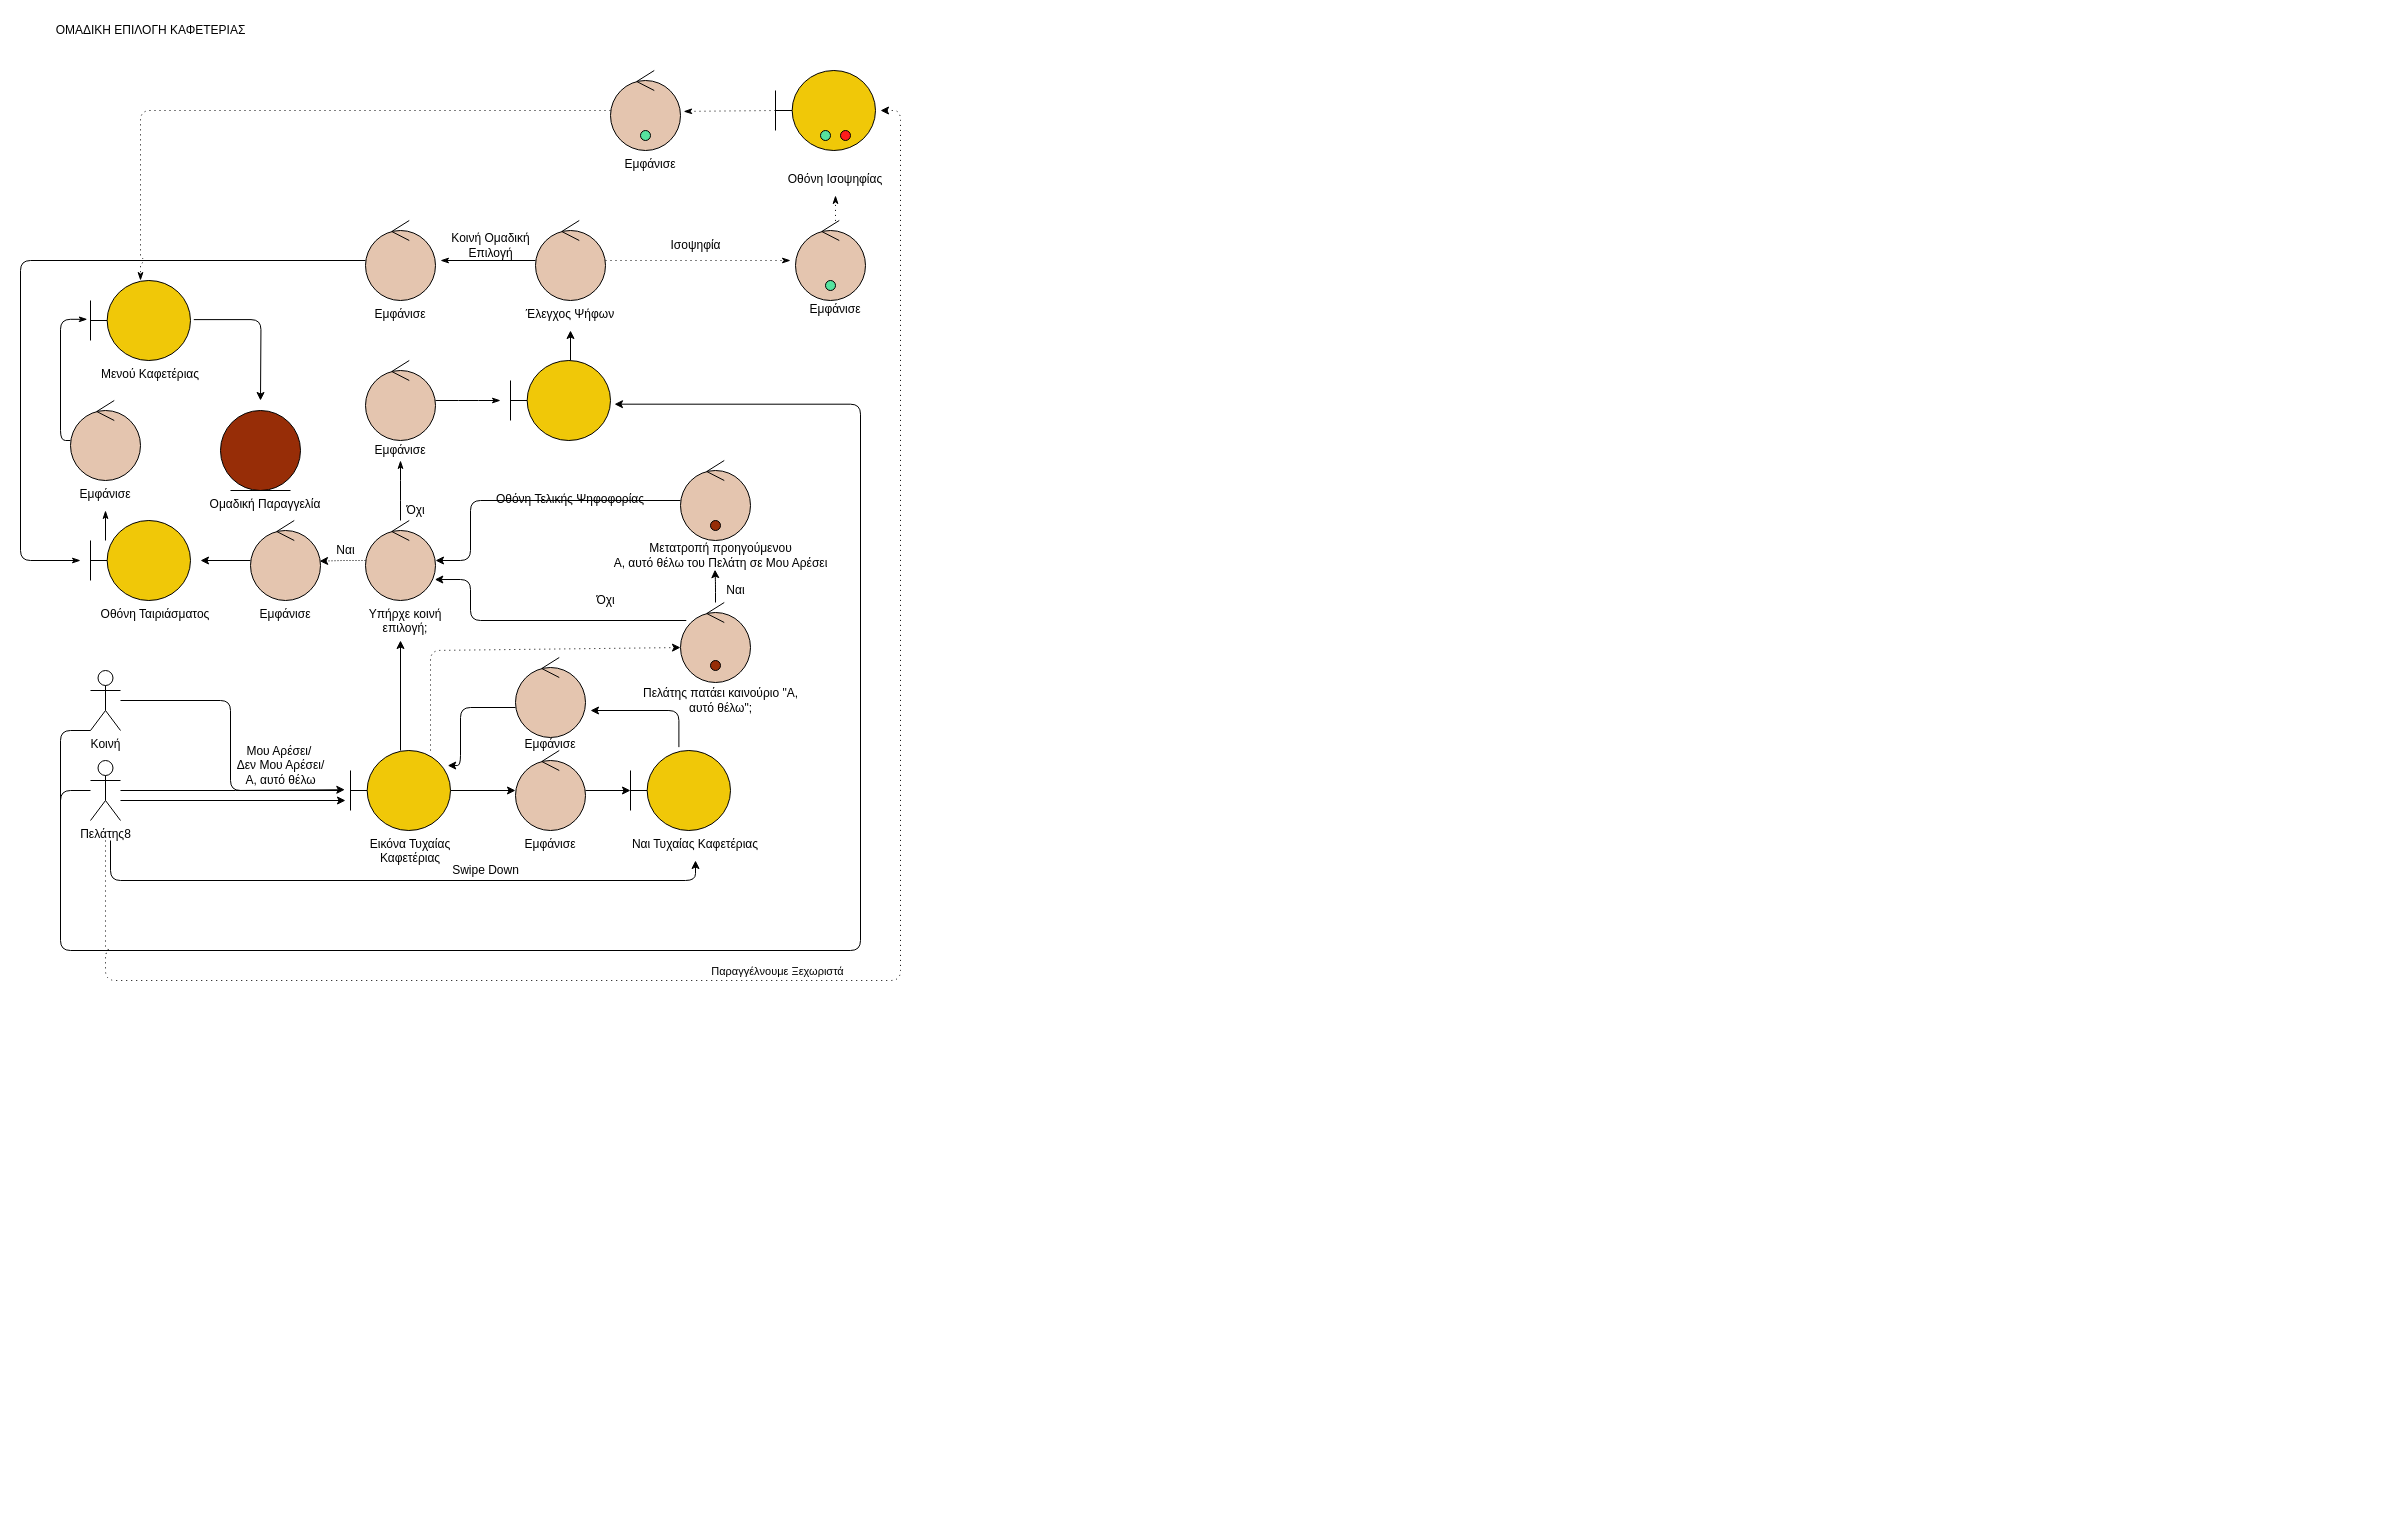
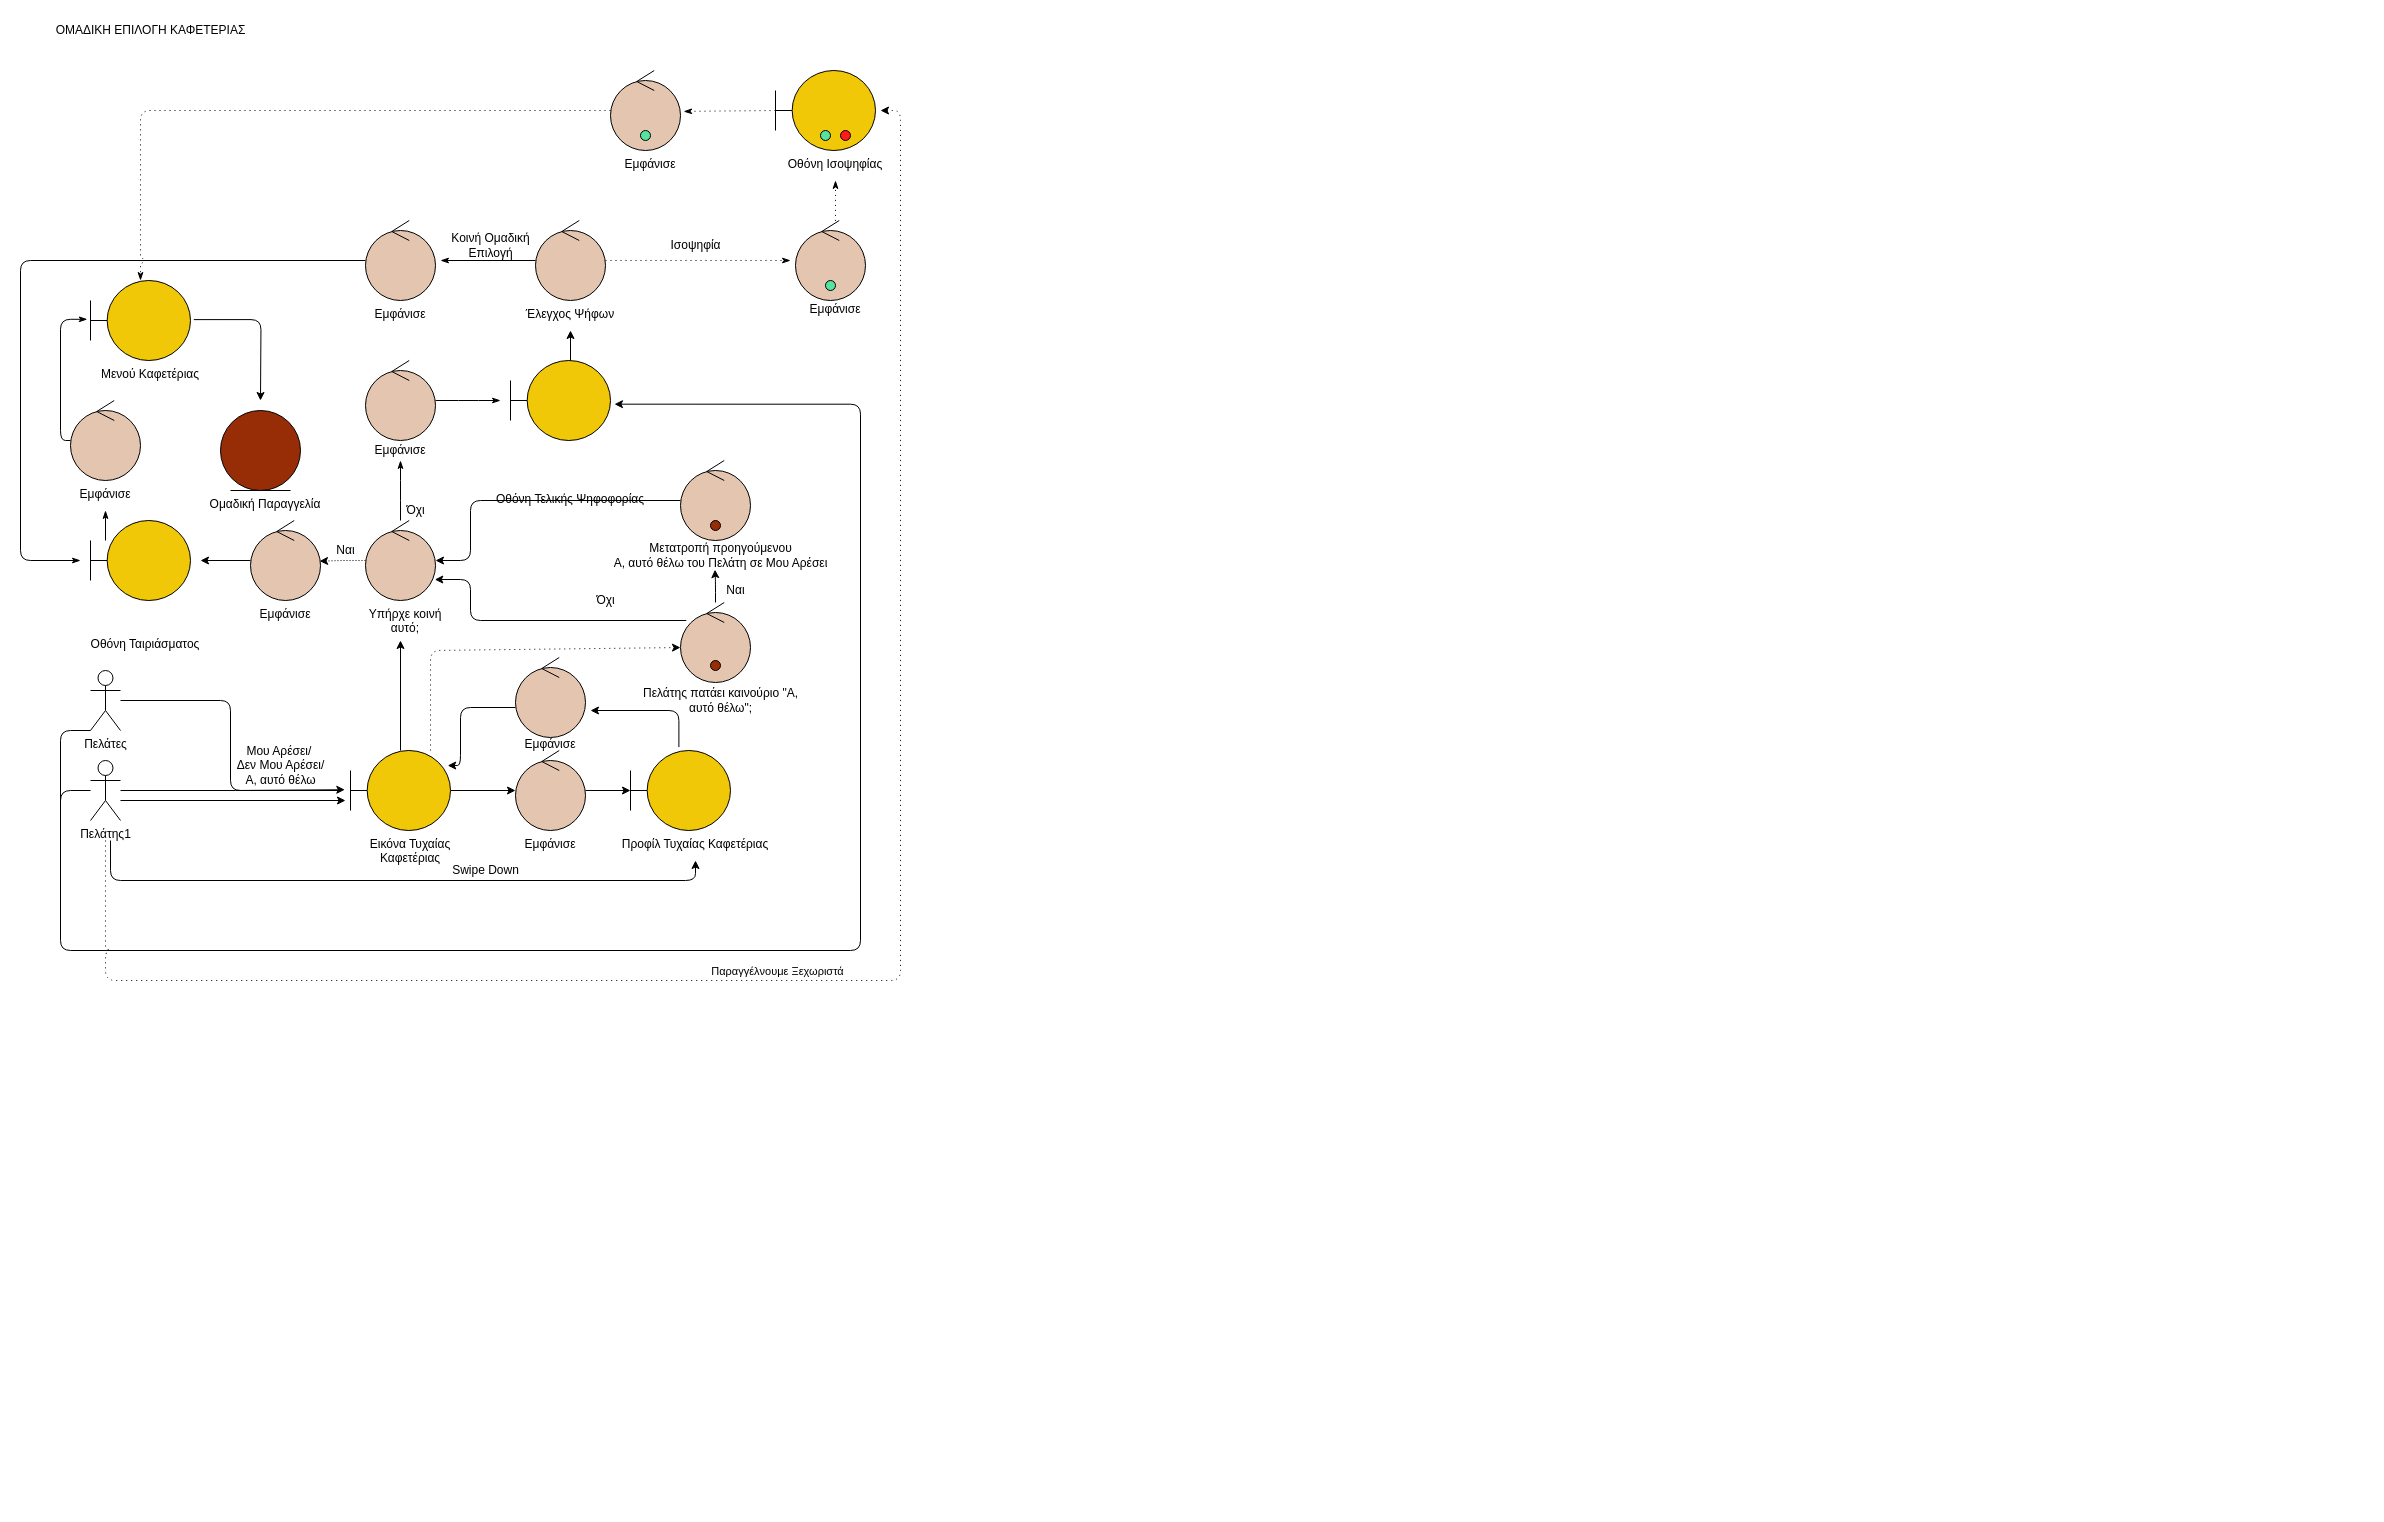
(836, 181) -> (836, 166)
(156, 616) -> (146, 646)
(406, 622) -> (406, 622)
(106, 745) -> (106, 745)
(106, 835) -> (106, 835)
(696, 845) -> (696, 845)
